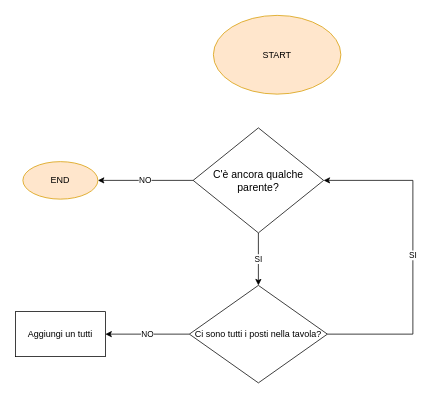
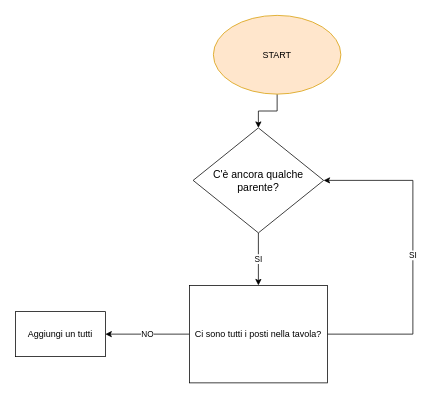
none -> (258, 116)
(60, 180) -> none
(148, 180) -> none
(258, 334) -> (258, 334)
